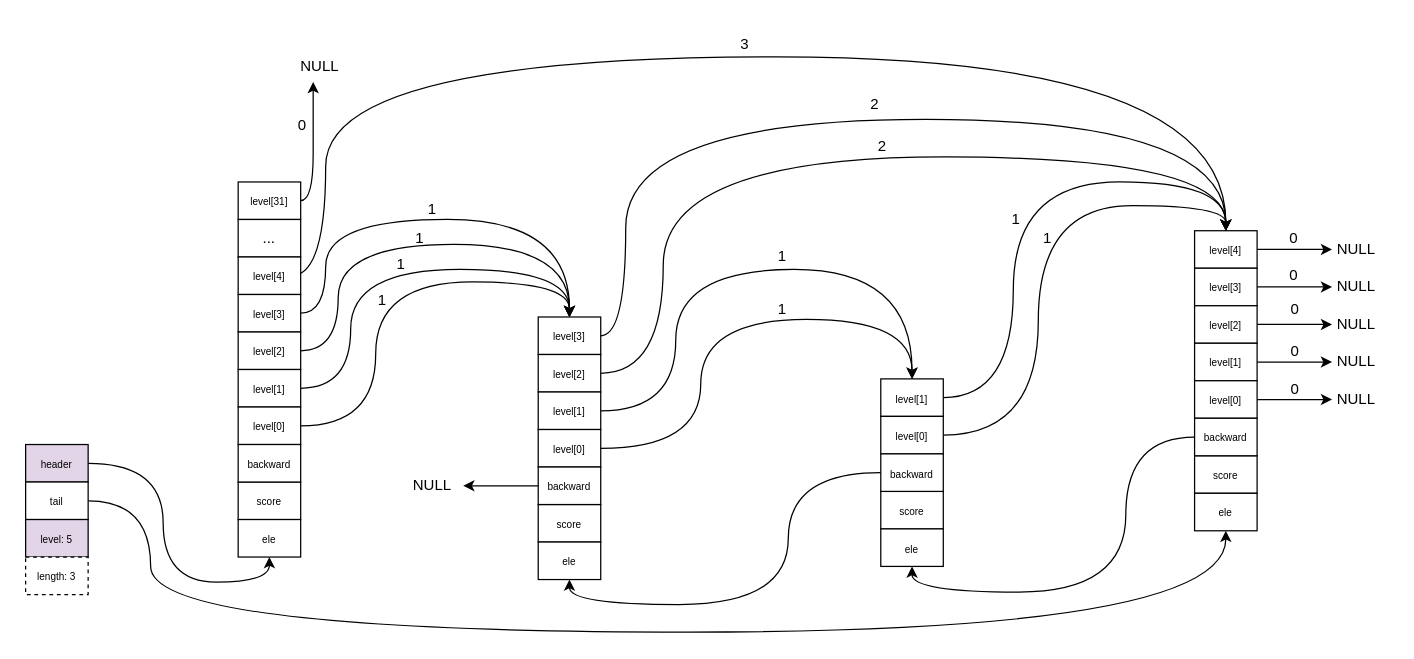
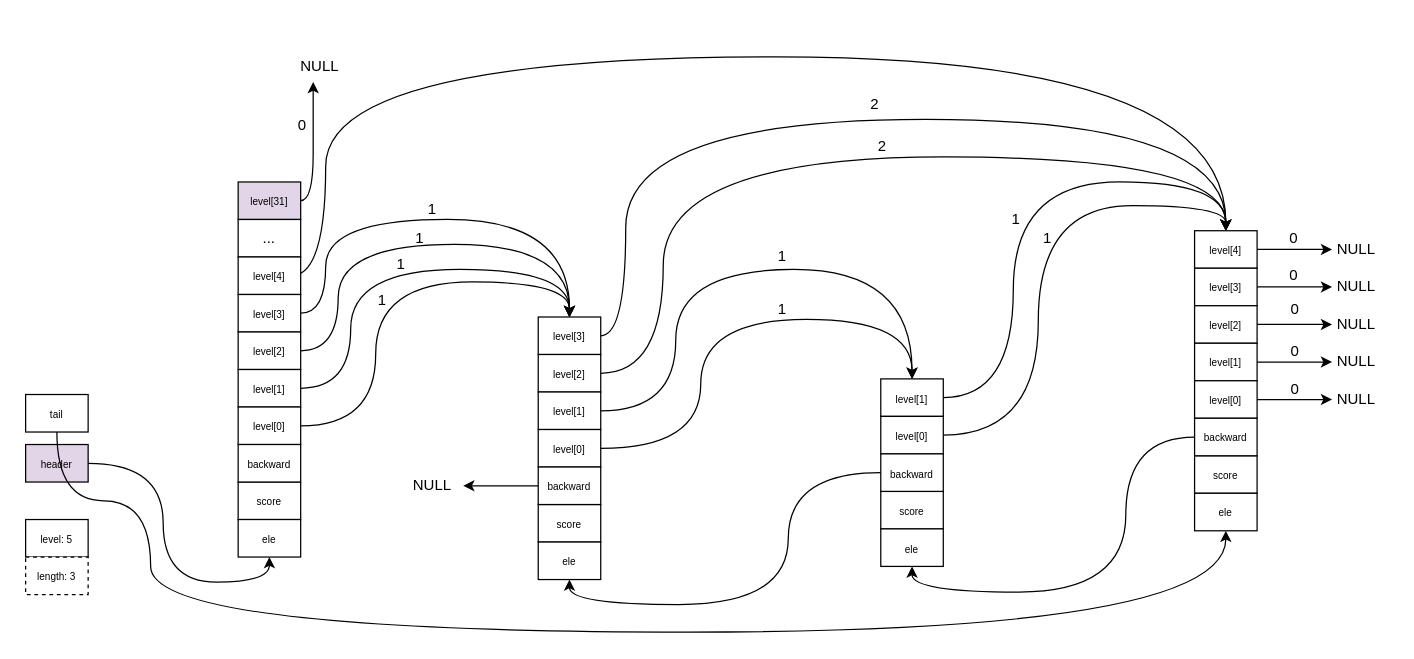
(744, 44) -> none
(269, 201) -> (269, 201)
(57, 501) -> (57, 413)
(57, 538) -> (57, 538)
